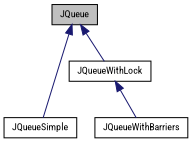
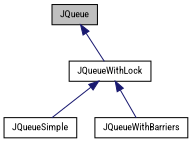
(56, 76) -> (71, 103)
